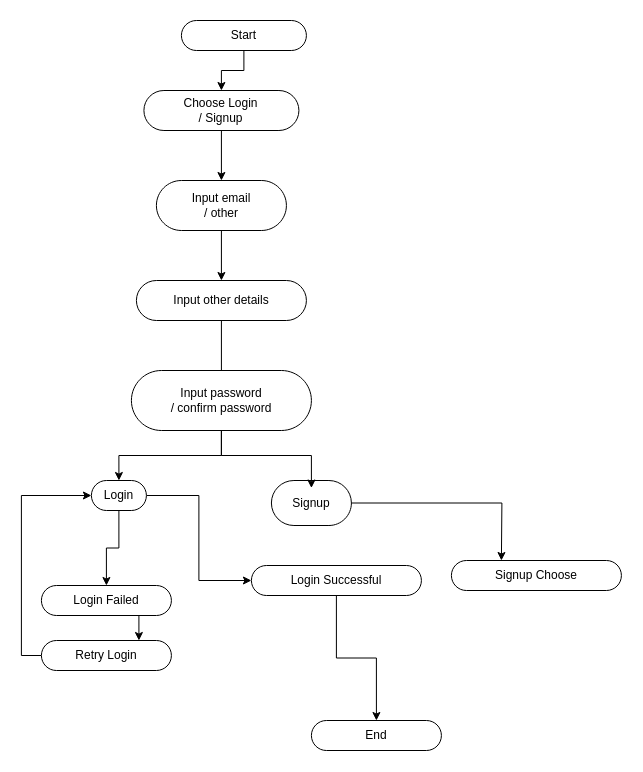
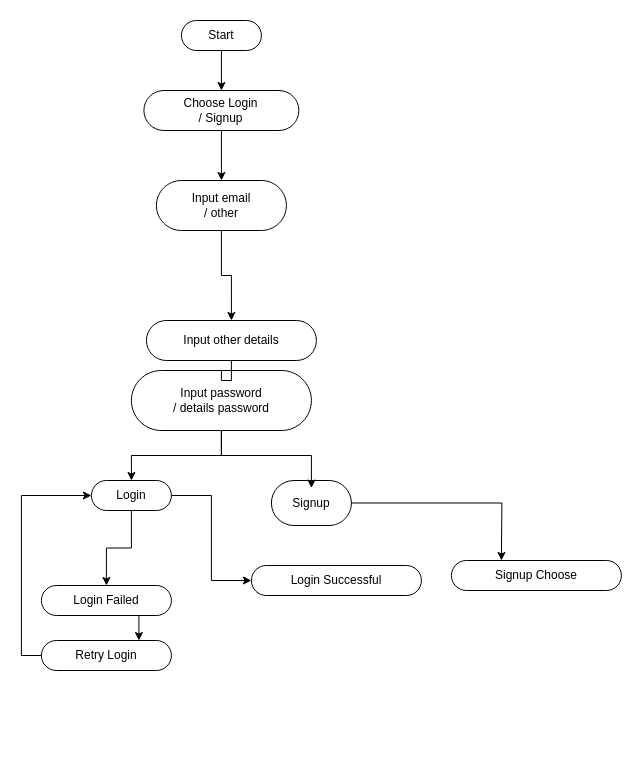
(244, 36) -> (221, 36)
(221, 301) -> (231, 341)
(222, 401) -> (222, 401)
(119, 496) -> (131, 496)
(353, 658) -> none
(376, 736) -> none
